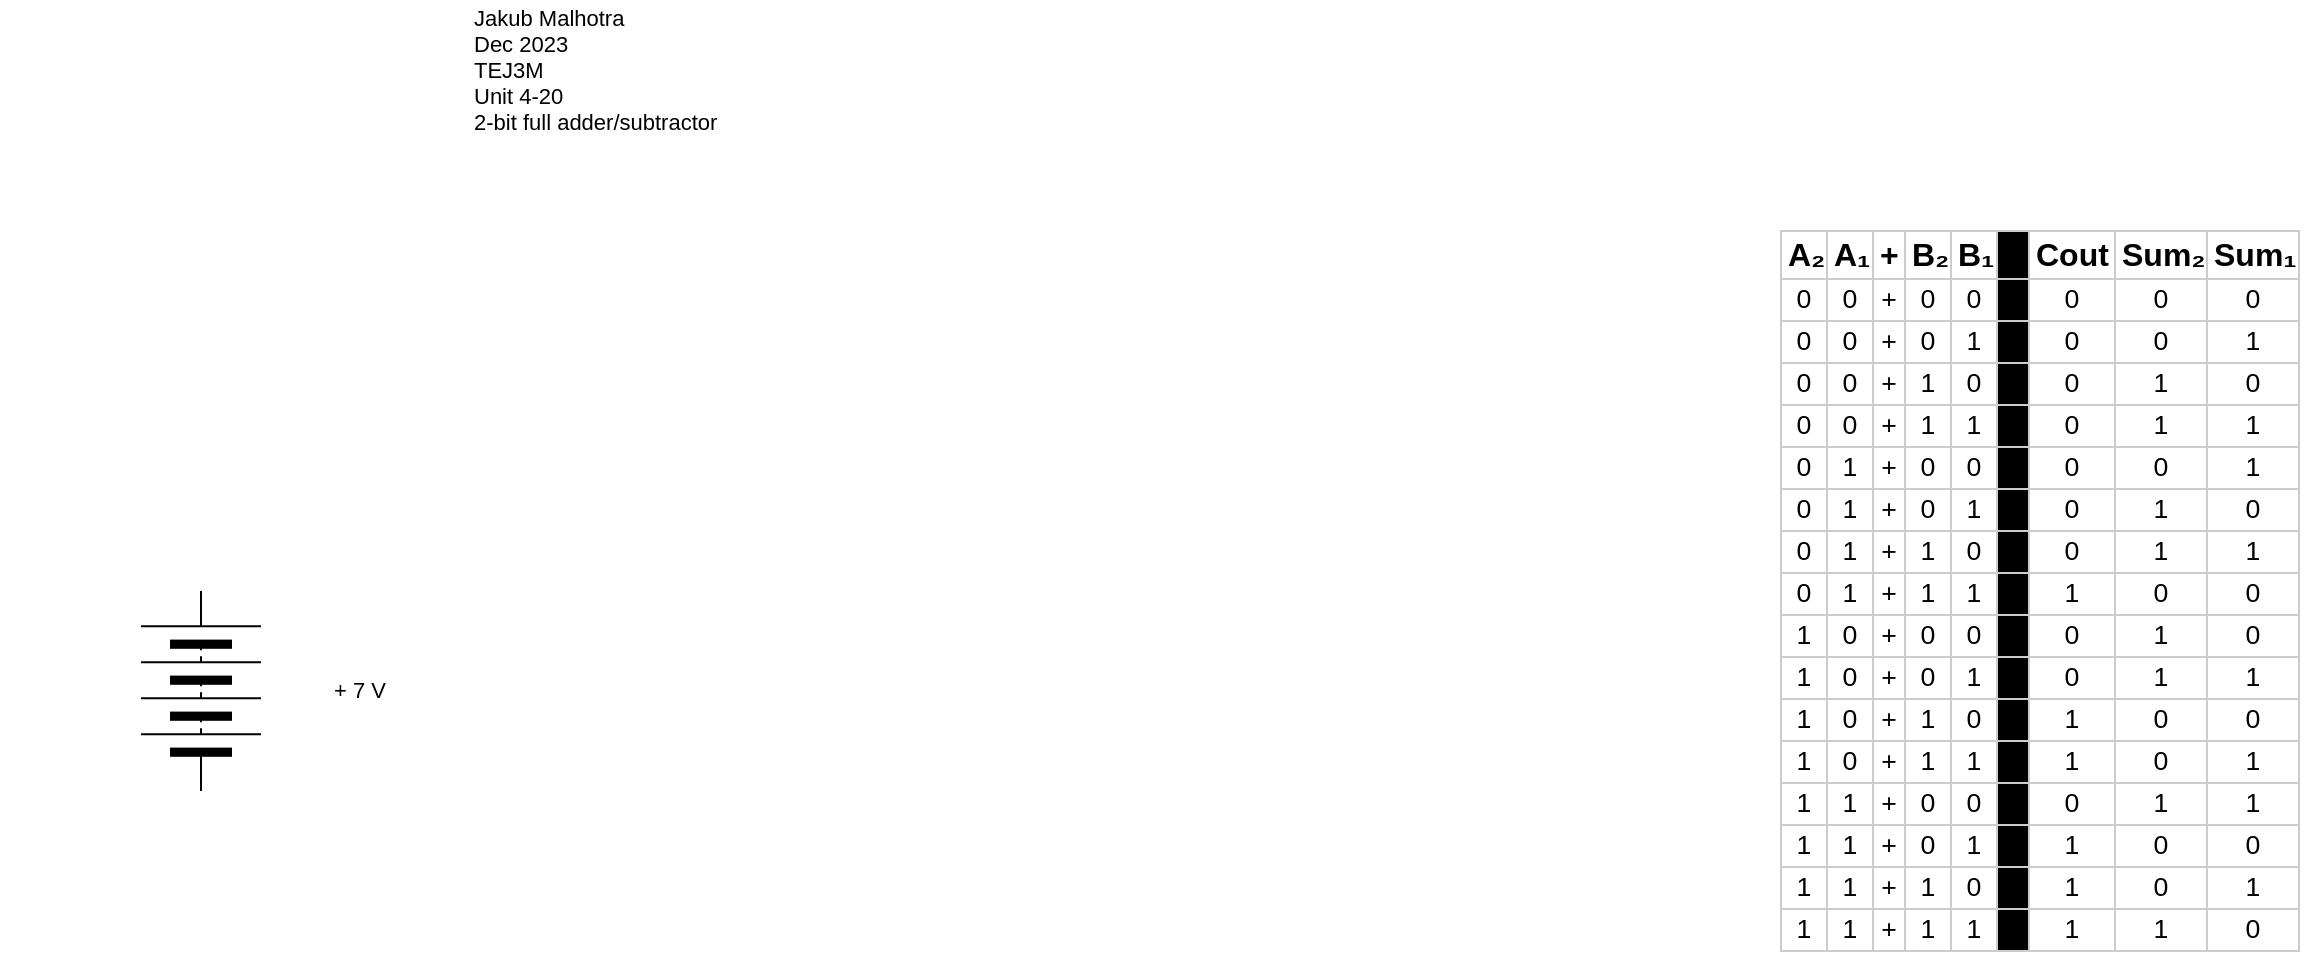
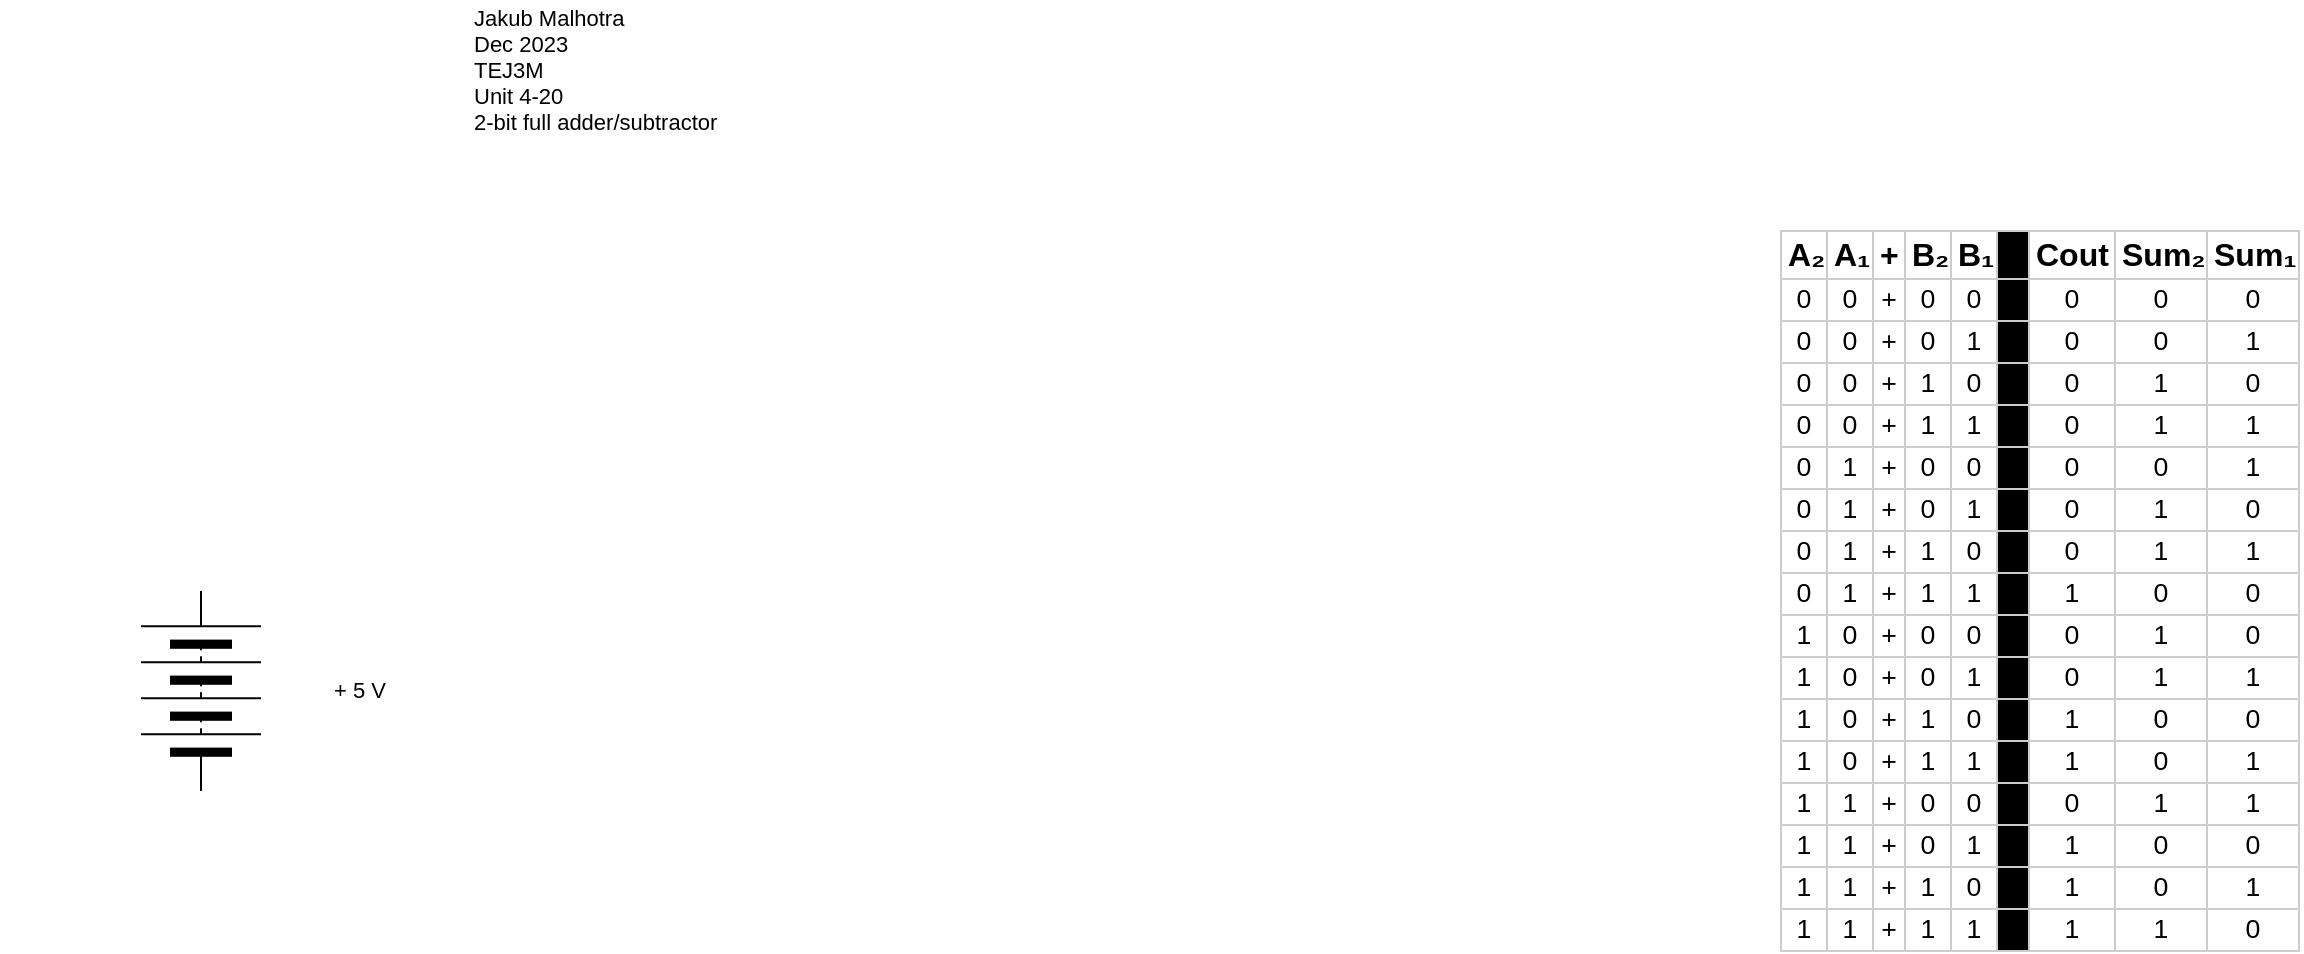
(361, 691) -> (361, 691)
